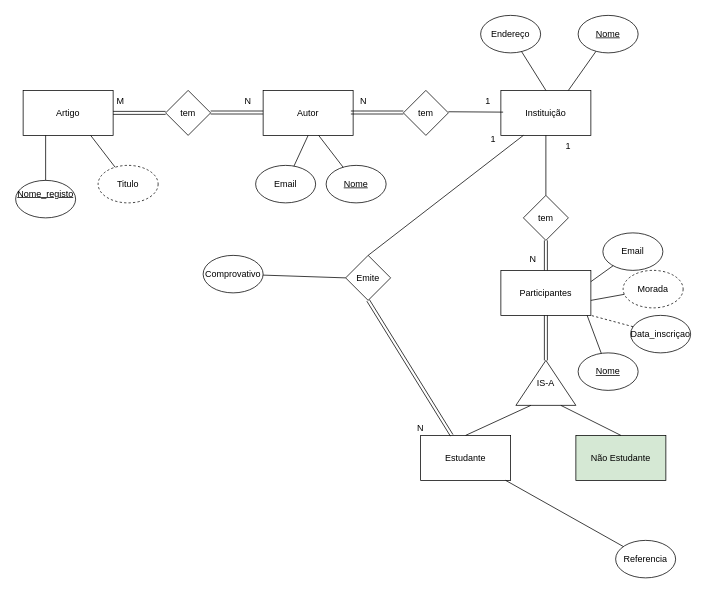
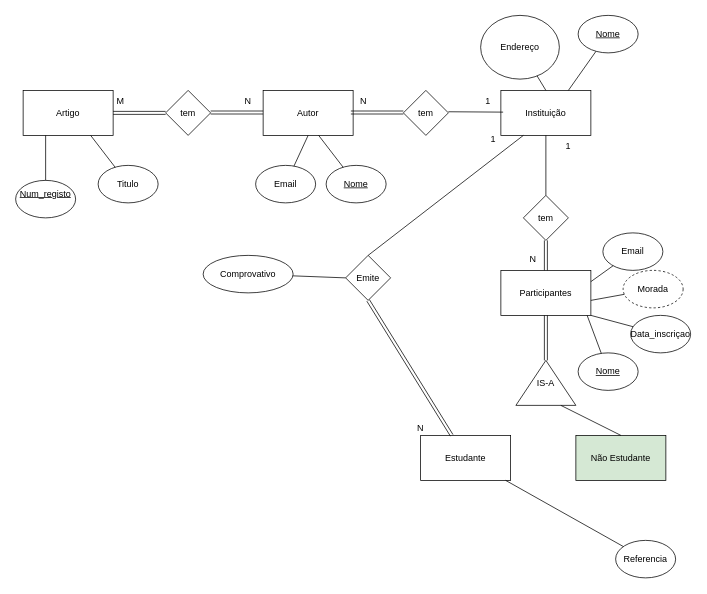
(510, 34) -> (520, 47)
(128, 184) -> (128, 184)
(45, 199) -> (45, 199)
(233, 274) -> (248, 274)
(611, 321) -> (611, 321)
(498, 421) -> none
